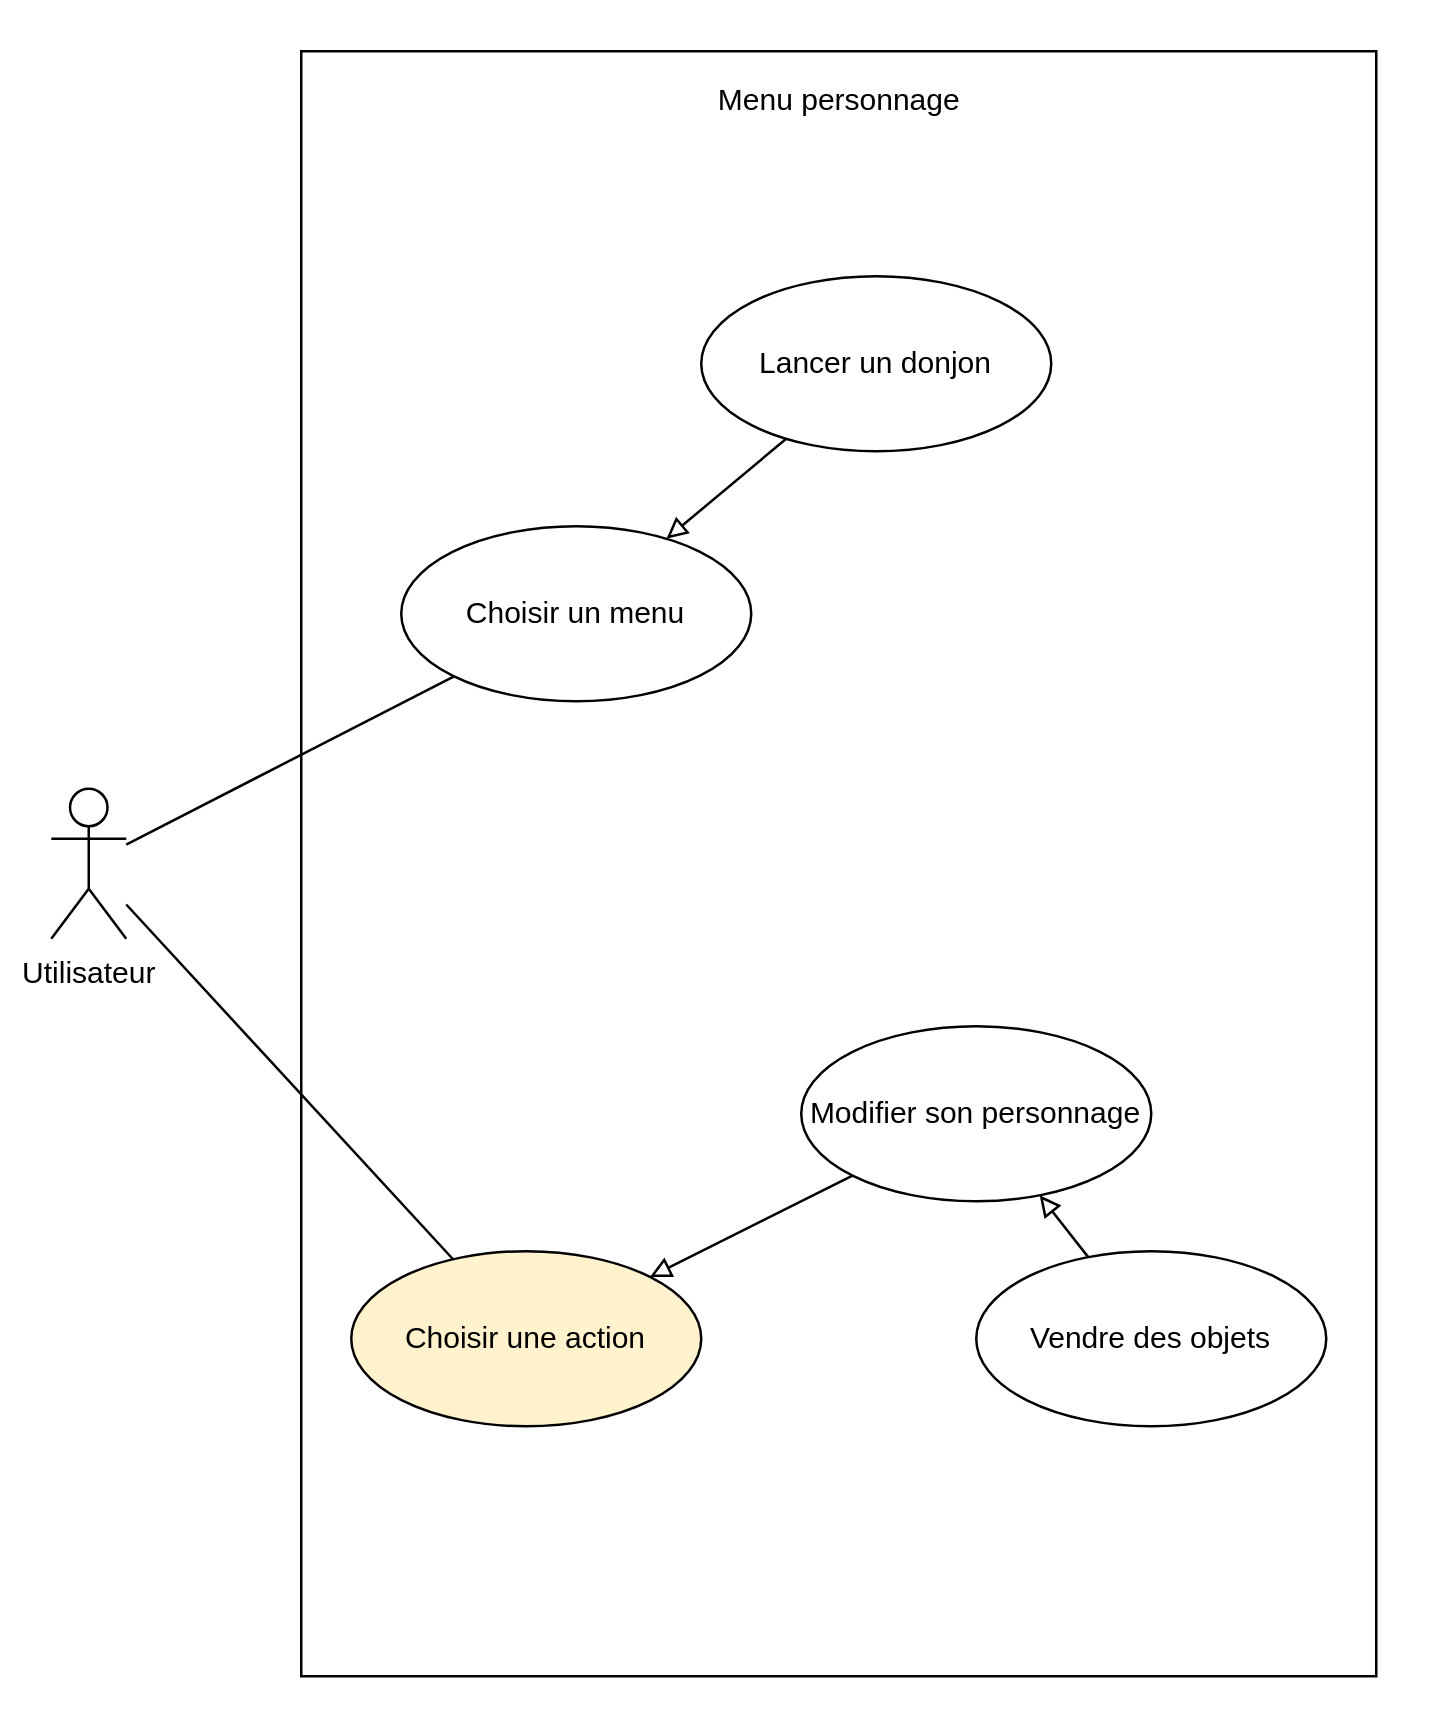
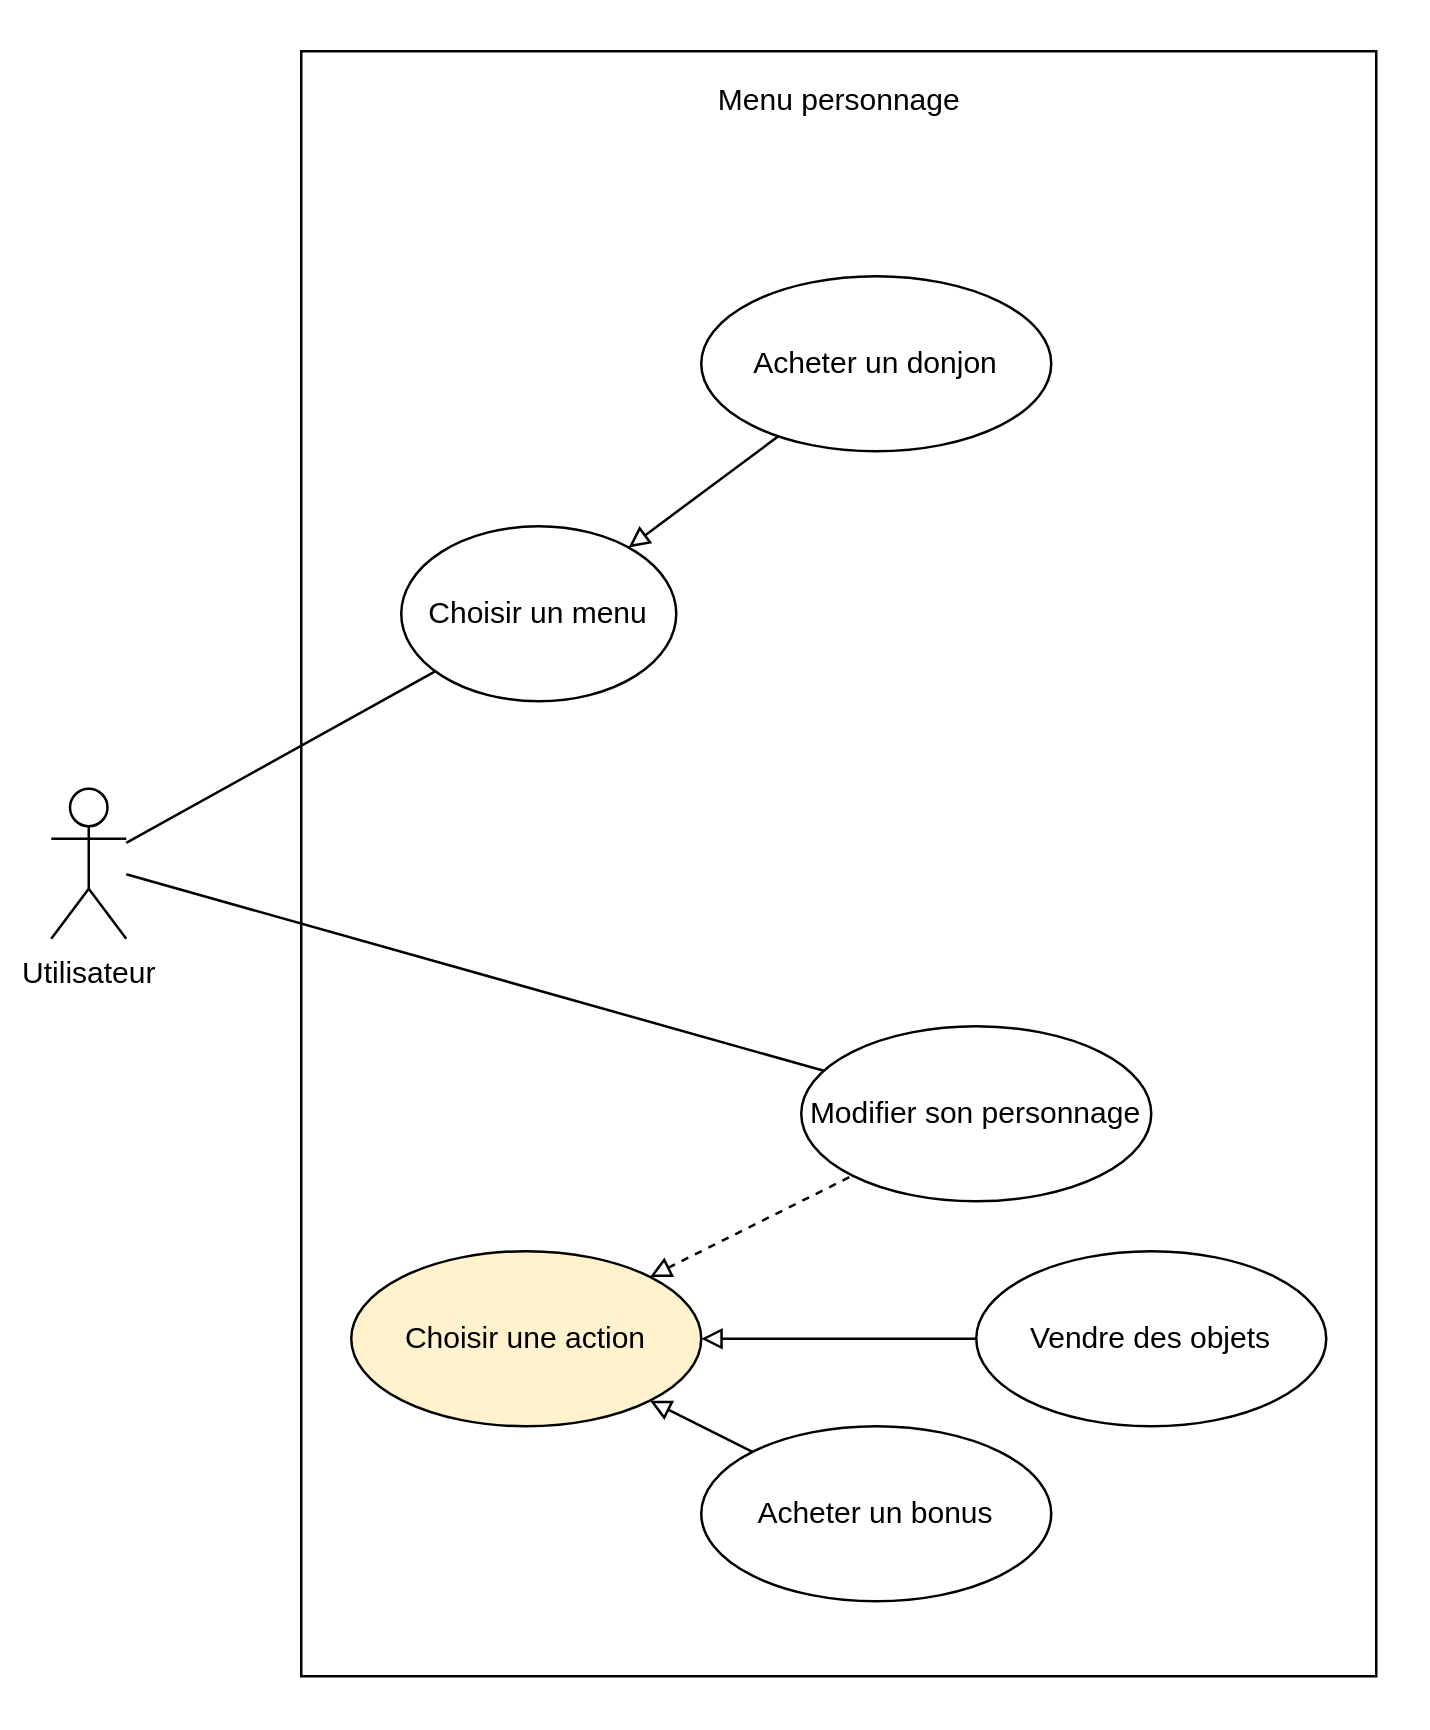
(876, 364) -> (876, 364)
(576, 614) -> (539, 614)
(290, 1082) -> (475, 973)
(762, 1221) -> (762, 1221)
(1070, 1234) -> (849, 1339)
none -> (710, 1431)
none -> (876, 1514)
